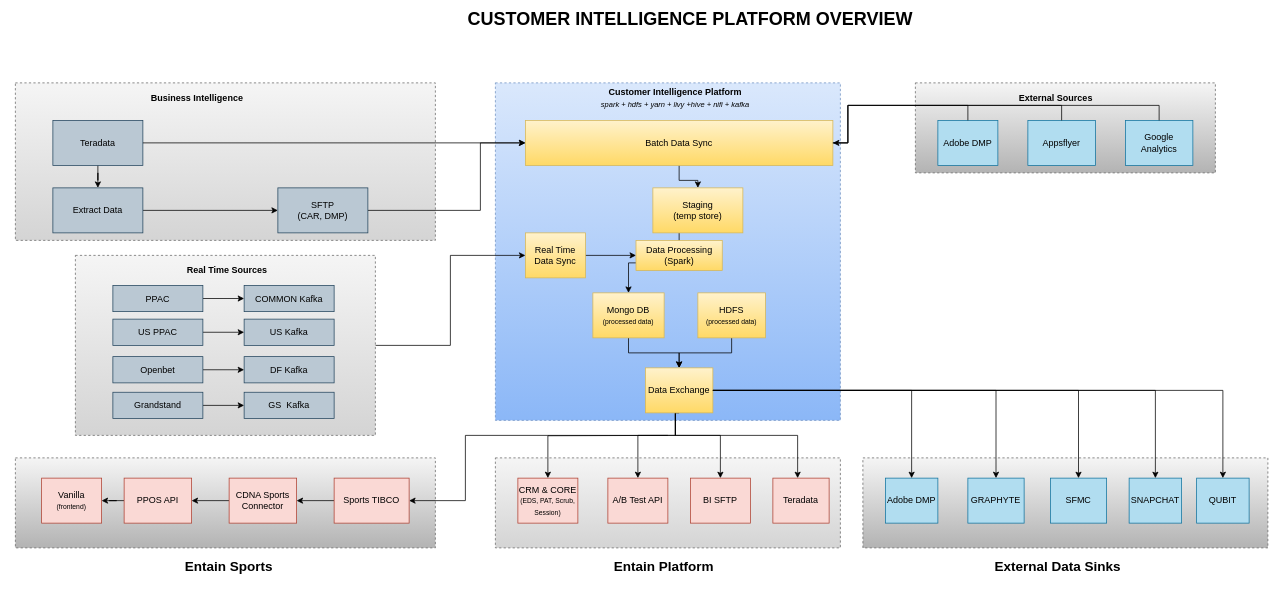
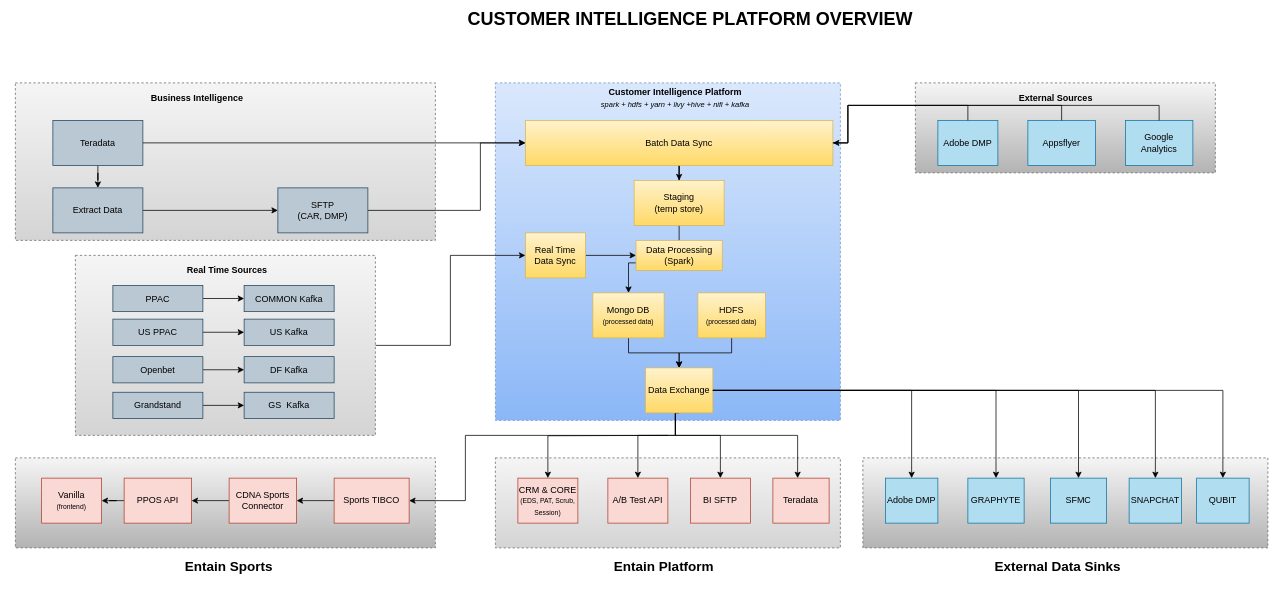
(698, 210) -> (679, 203)
